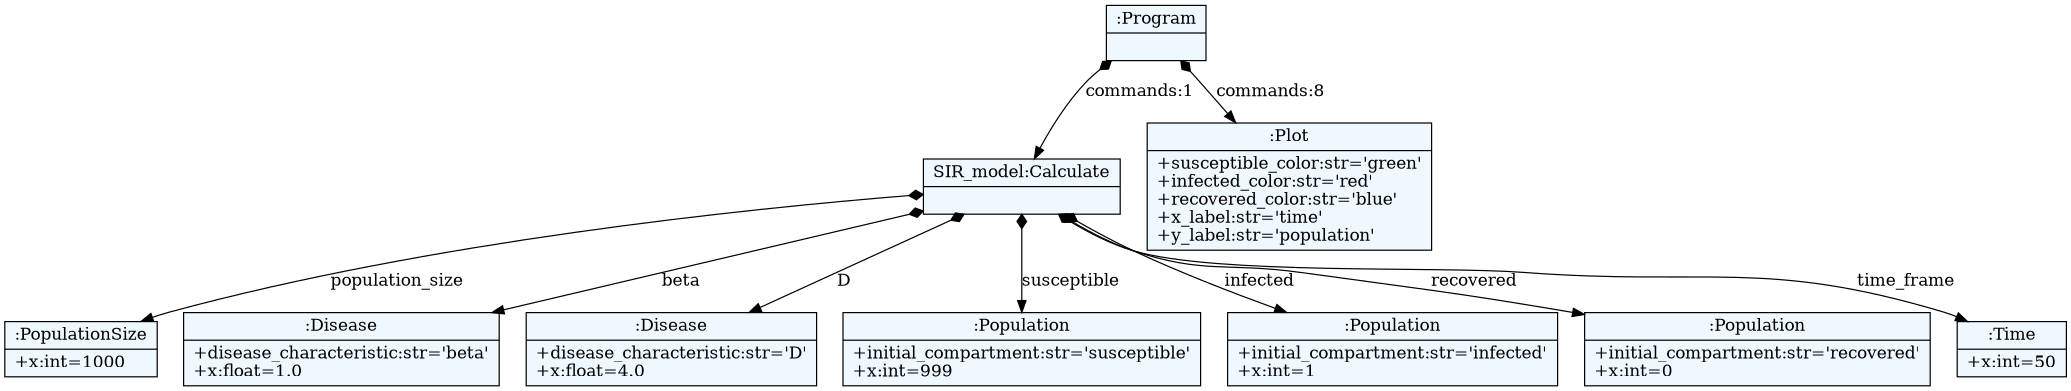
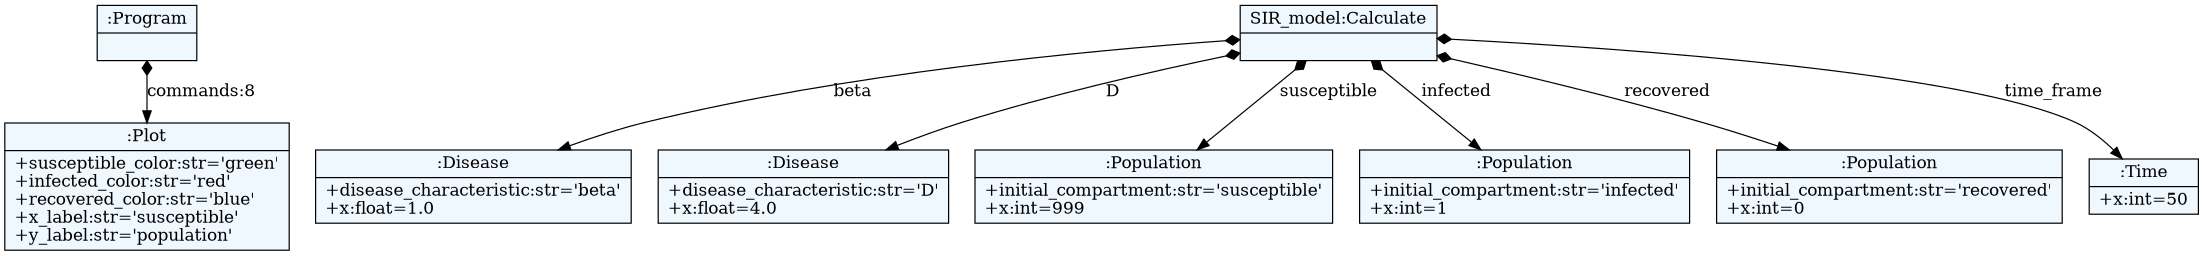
(1066, 106) -> none
(1240, 218) -> (127, 218)
(81, 349) -> none
